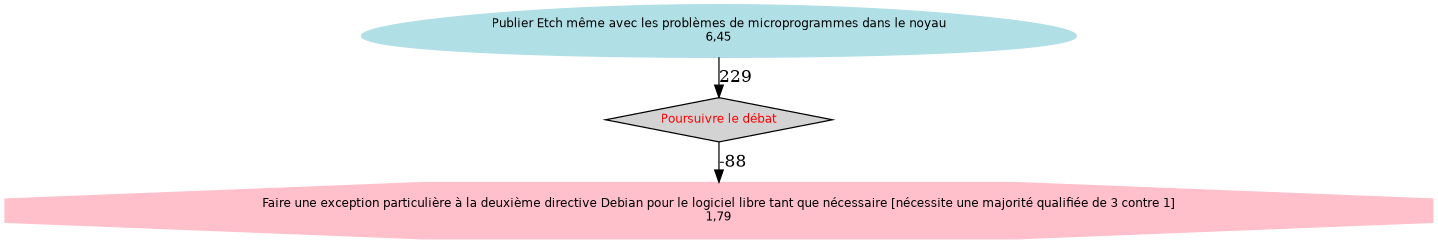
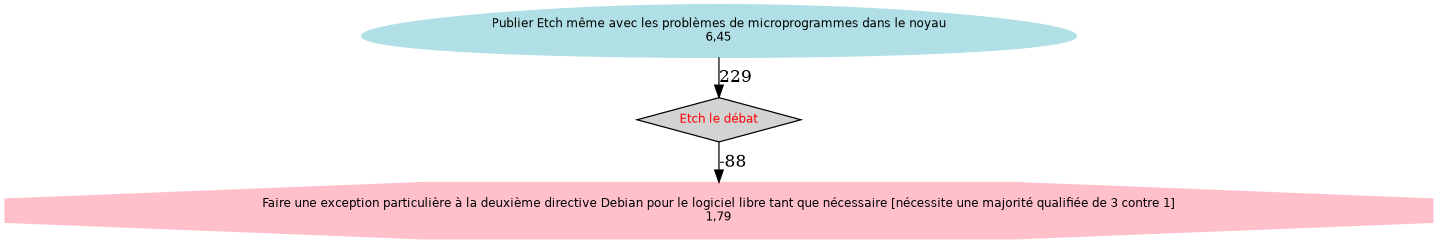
(719, 120) -> (719, 120)
